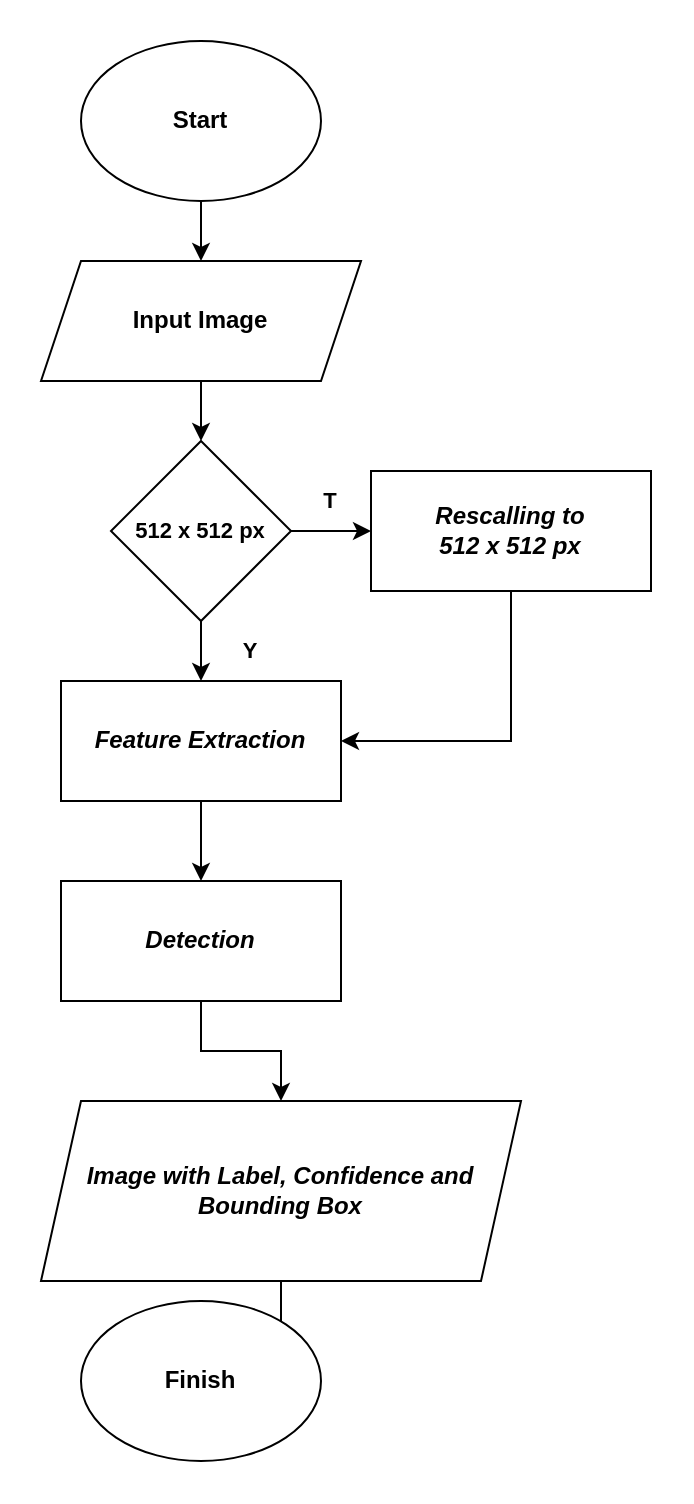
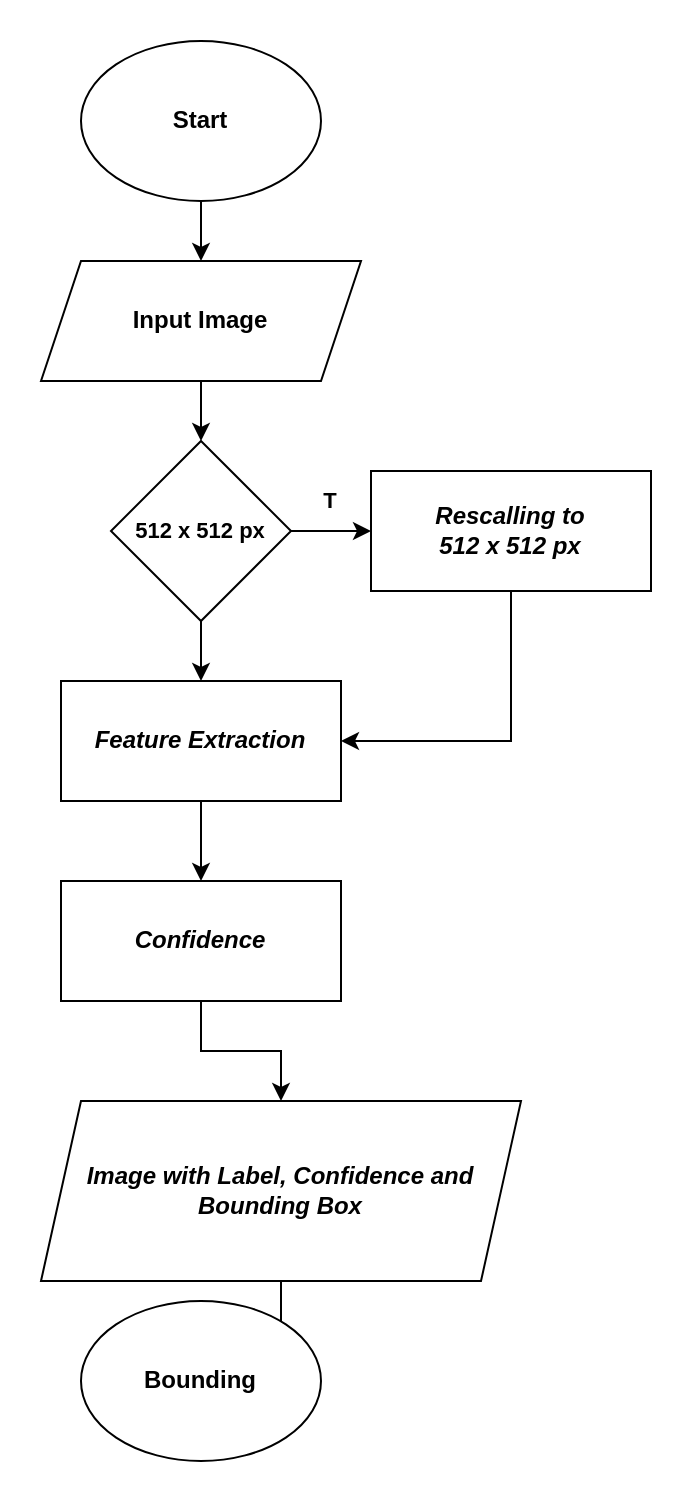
(251, 651) -> none
(201, 941) -> (201, 941)
(201, 1381) -> (201, 1381)
